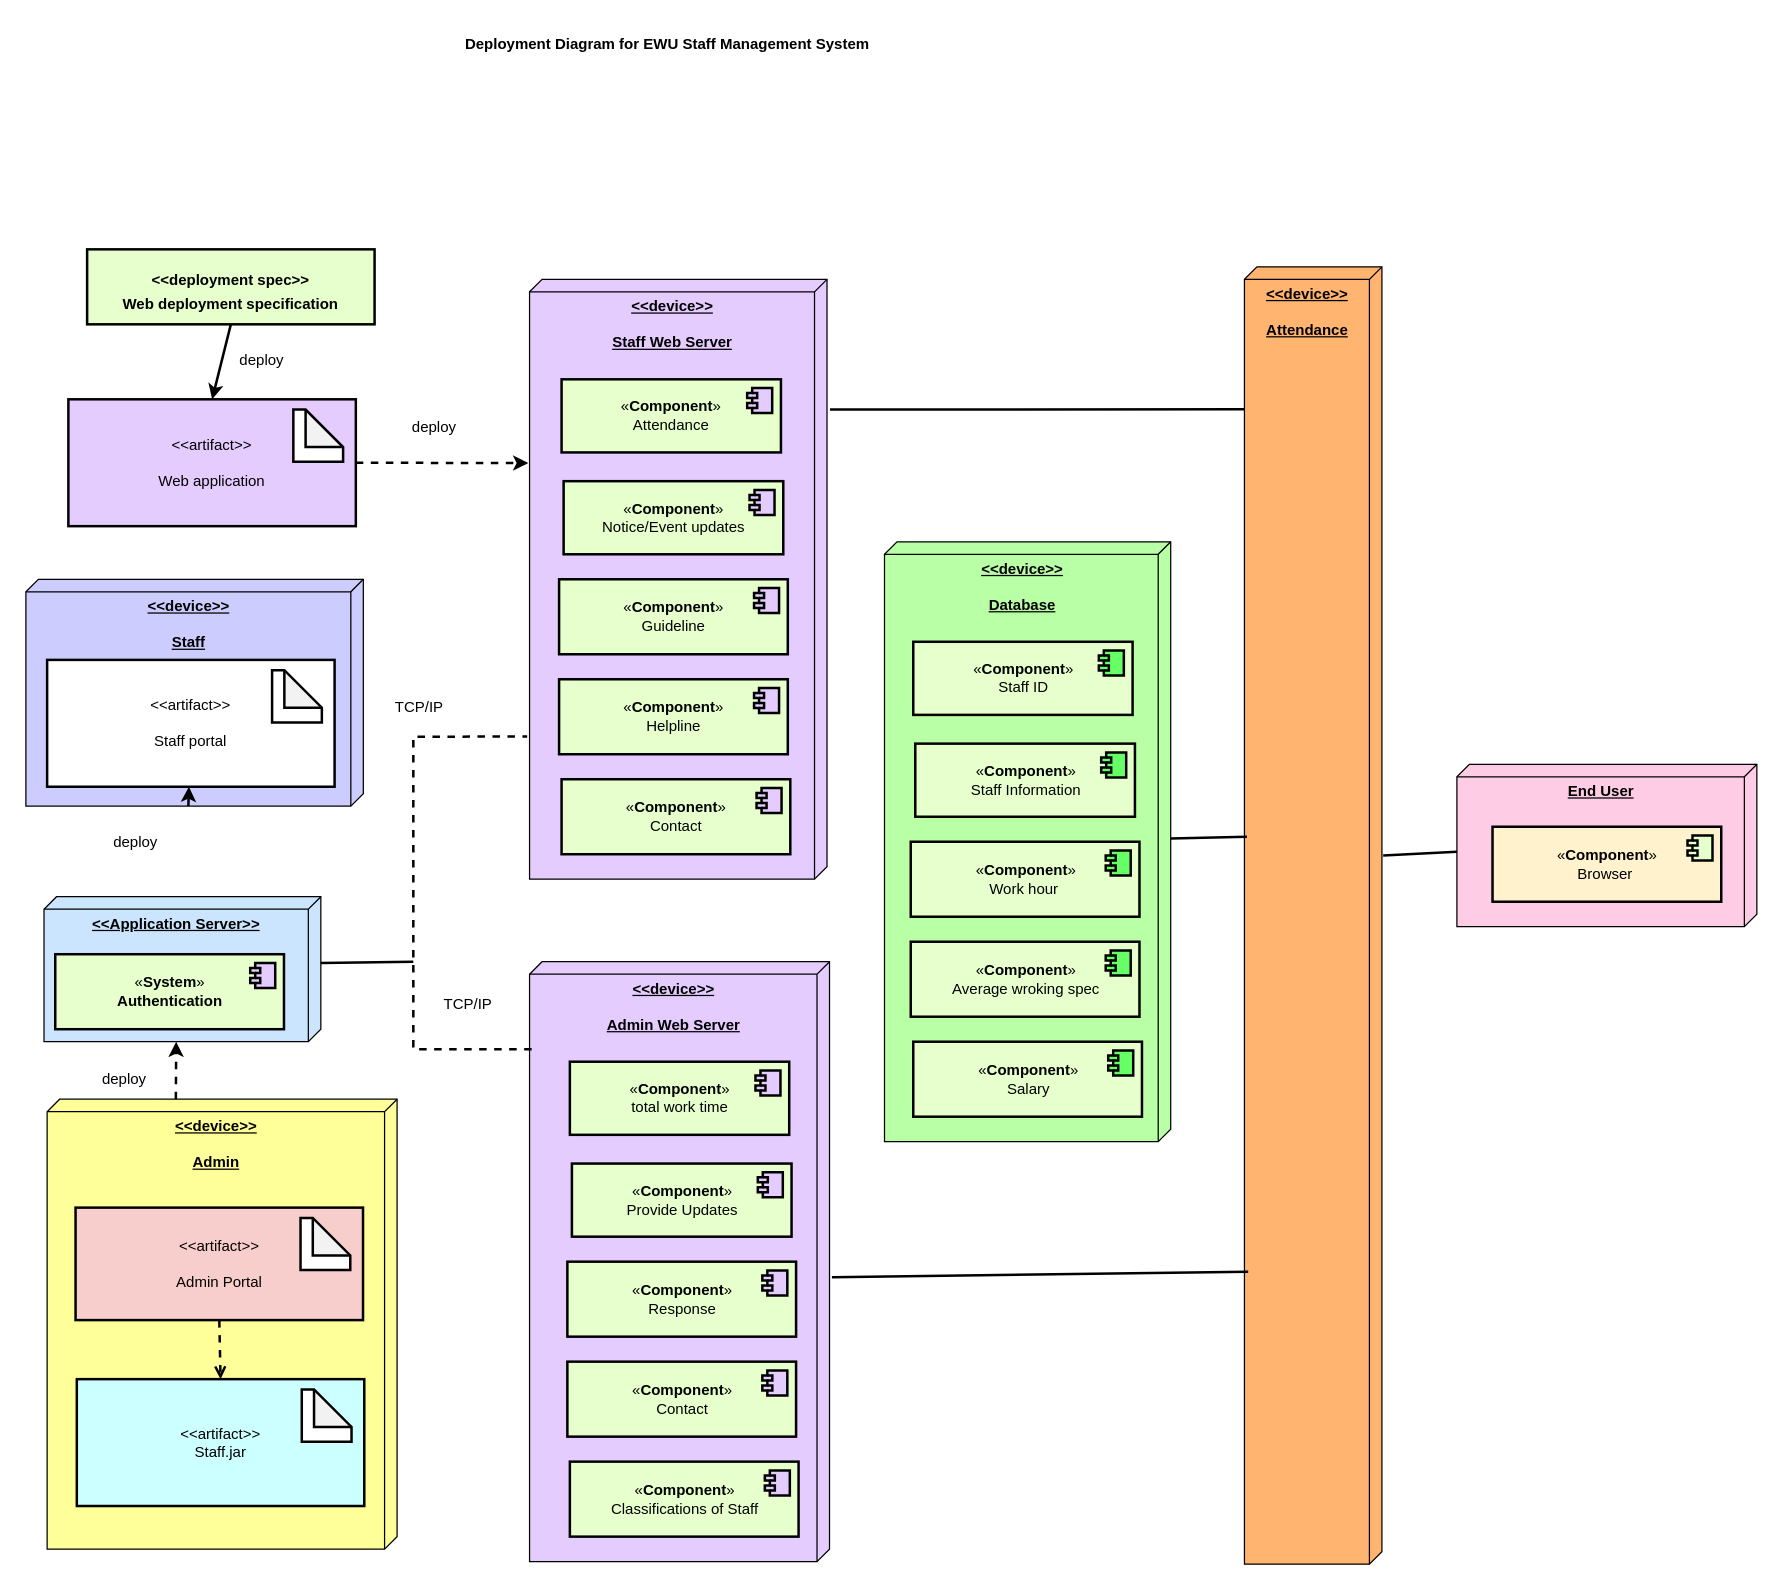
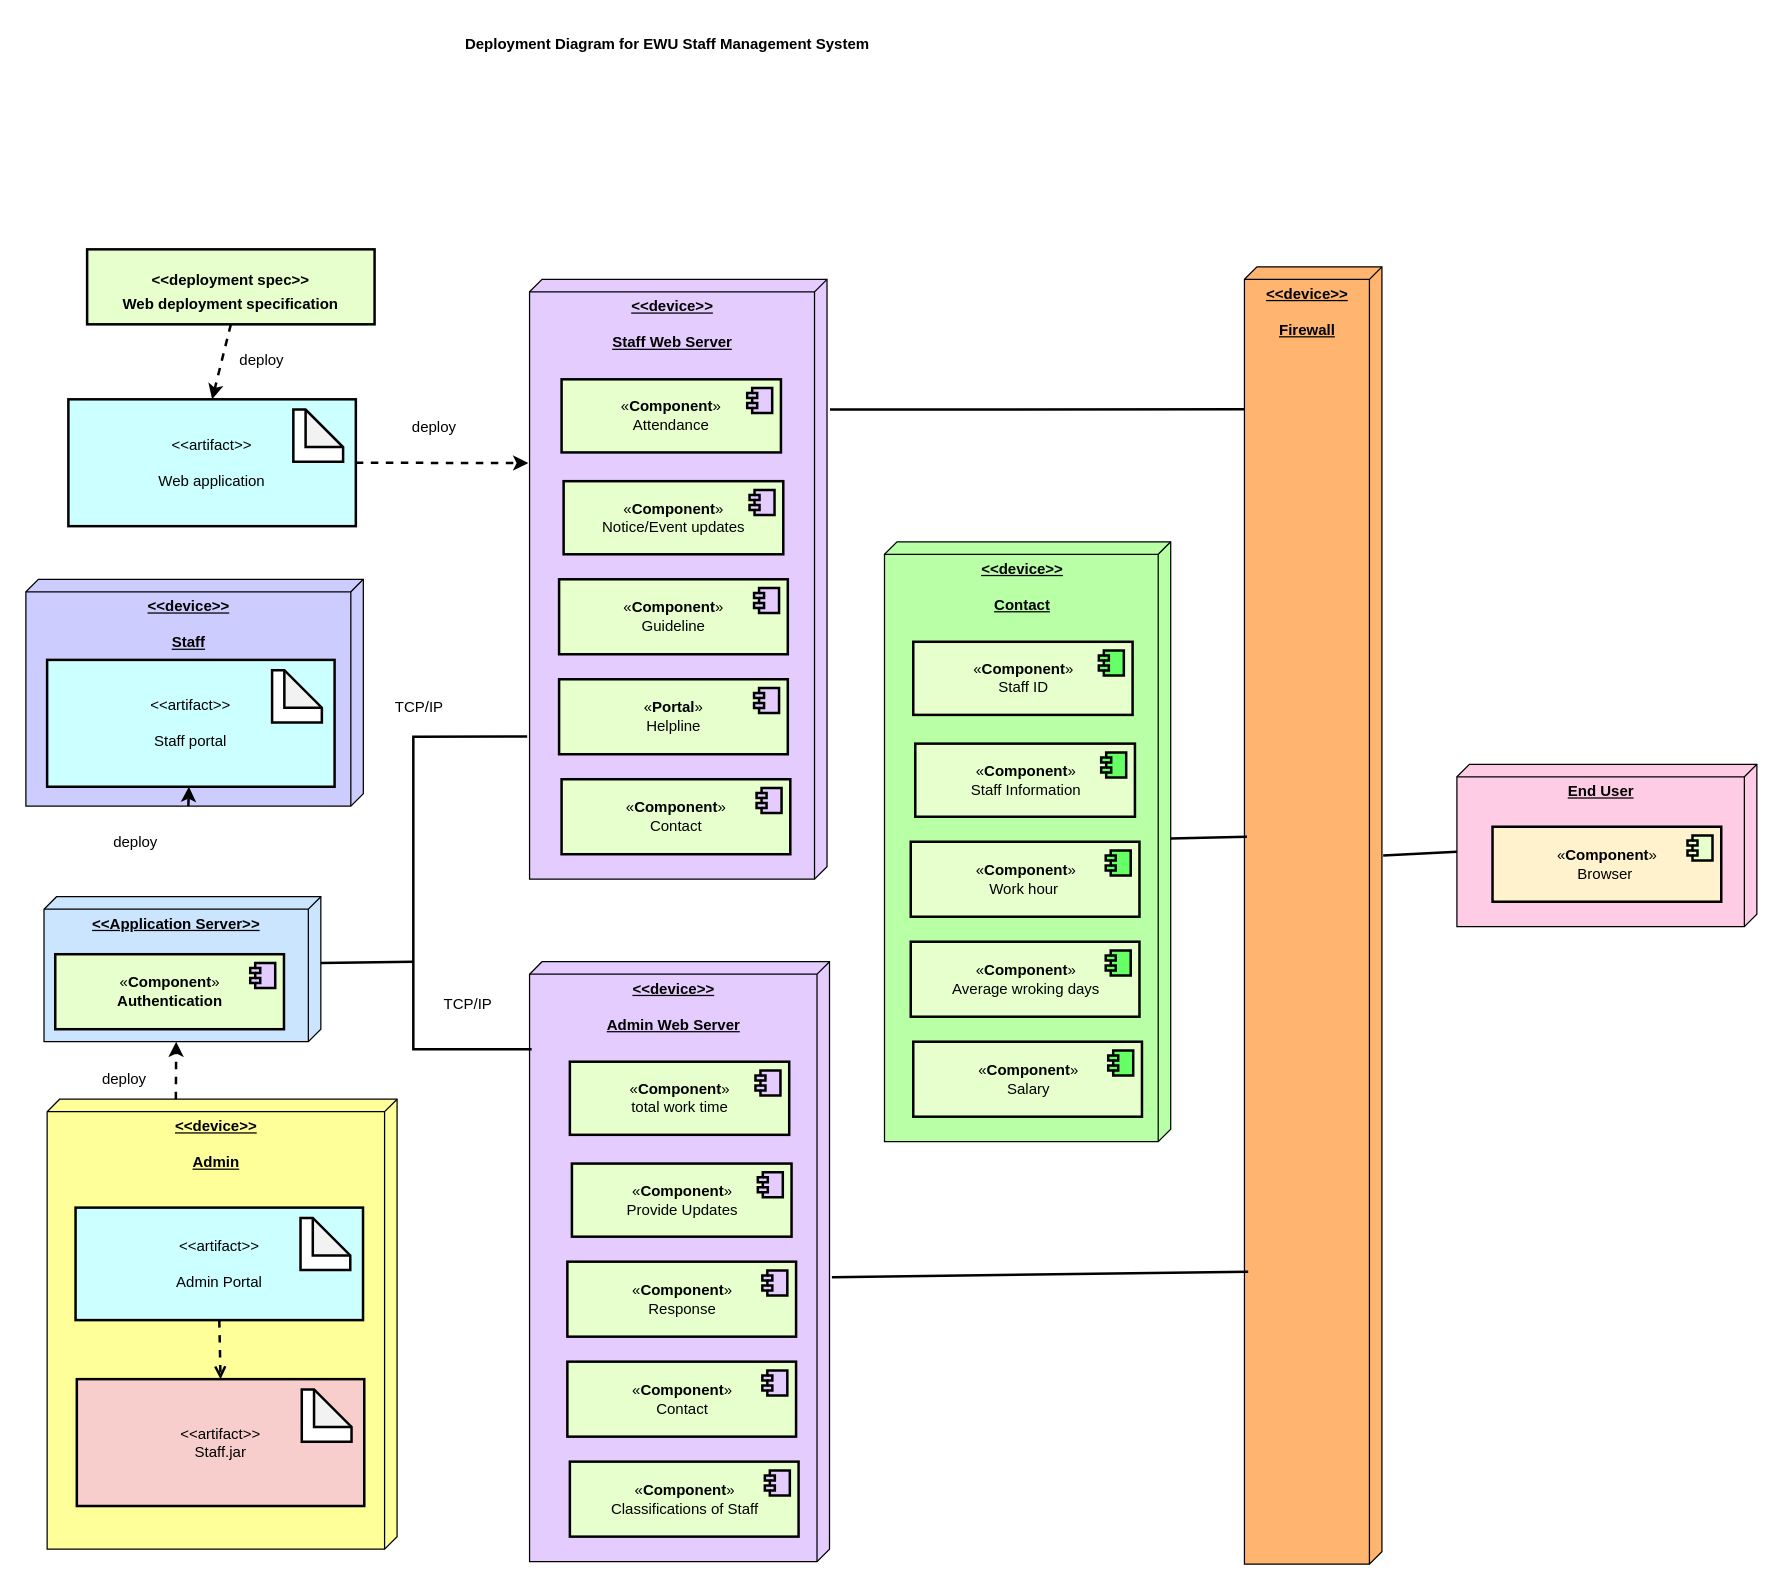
(1308, 304) -> (1308, 304)
(223, 355) -> (223, 355)
(212, 463) -> (212, 463)
(1023, 579) -> (1023, 579)
(674, 717) -> (674, 717)
(191, 723) -> (191, 723)
(413, 896) -> (413, 896)
(1026, 979) -> (1026, 979)
(170, 992) -> (170, 992)
(219, 1264) -> (219, 1264)
(220, 1443) -> (220, 1443)
